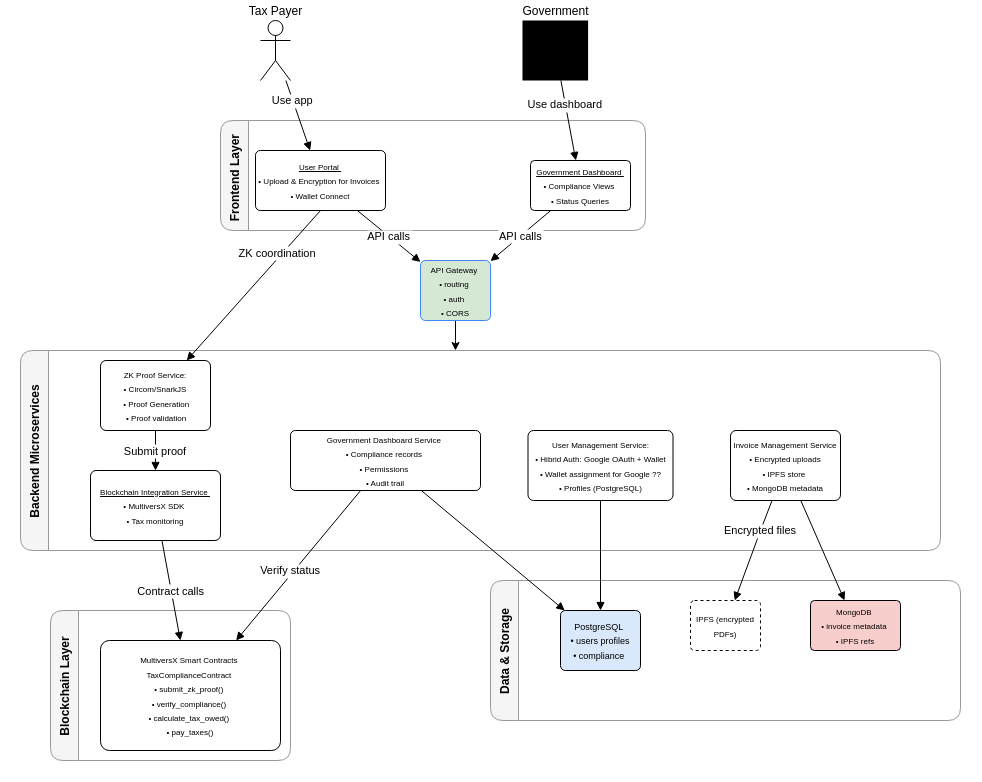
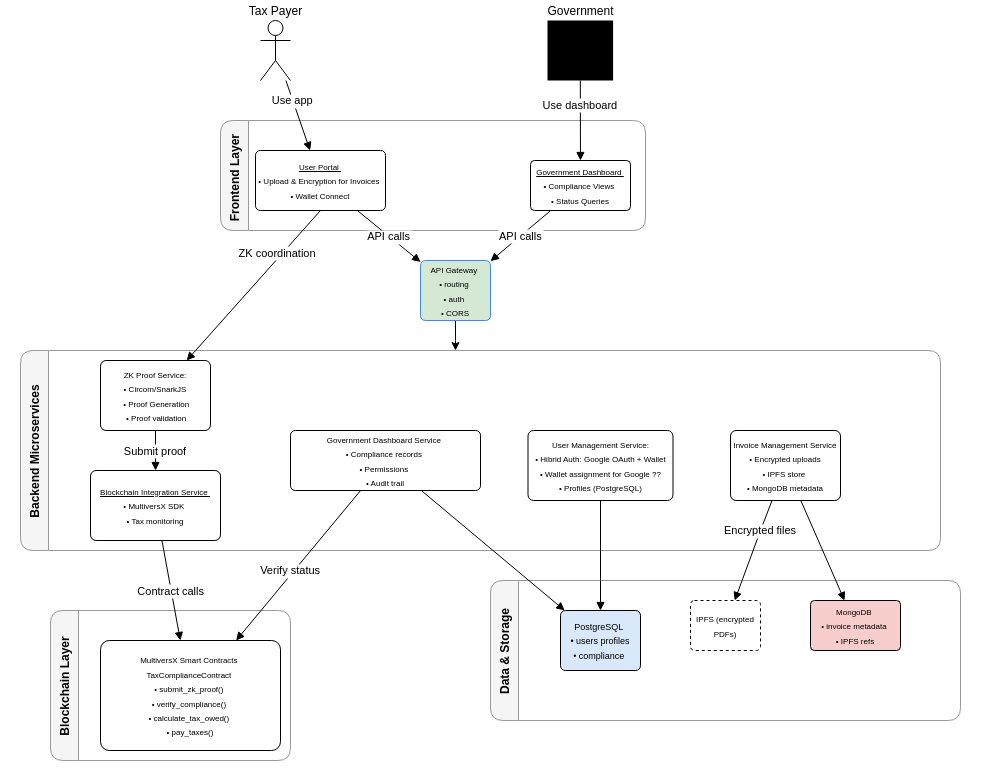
(555, 51) -> (580, 51)
